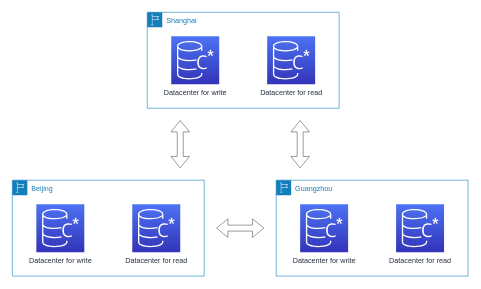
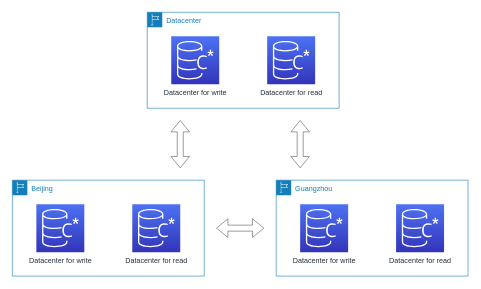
(182, 21) -> (187, 21)
